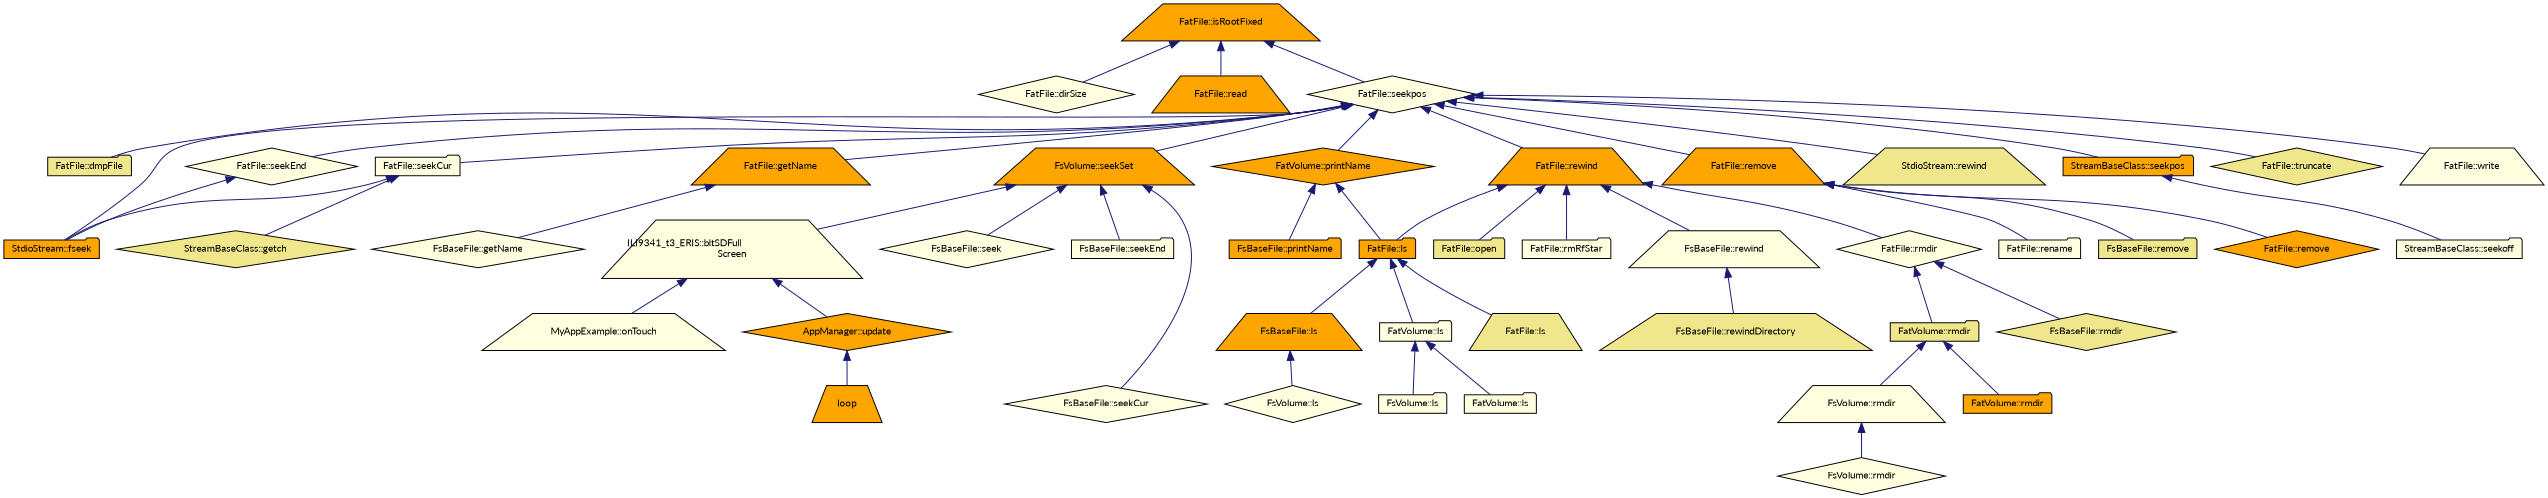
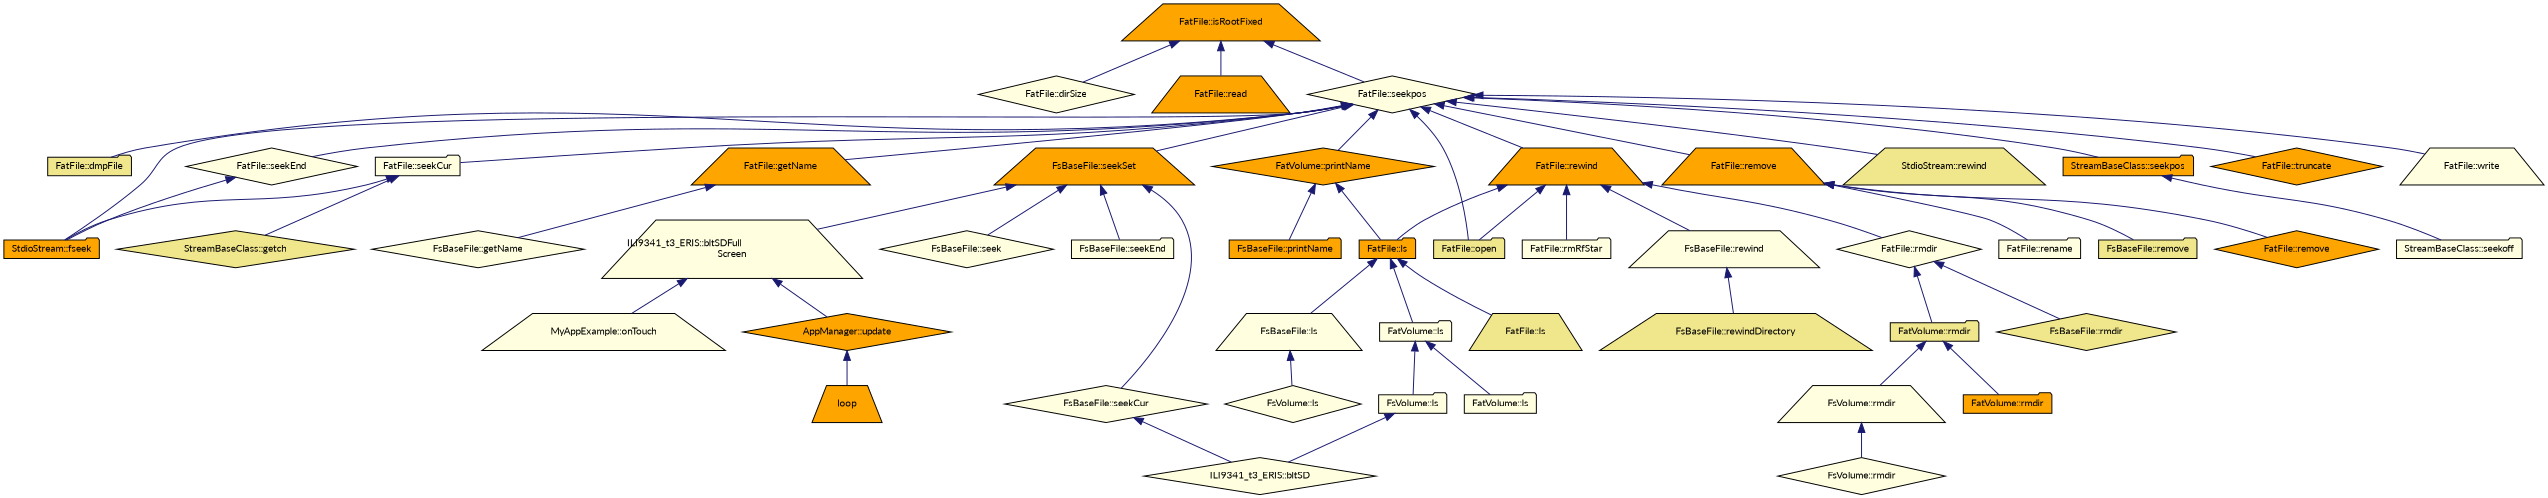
(1094, 166) -> (1094, 166)
(2297, 166) -> (2297, 166)
none -> (1454, 173)
(1289, 332) -> (1289, 332)
none -> (1260, 476)
